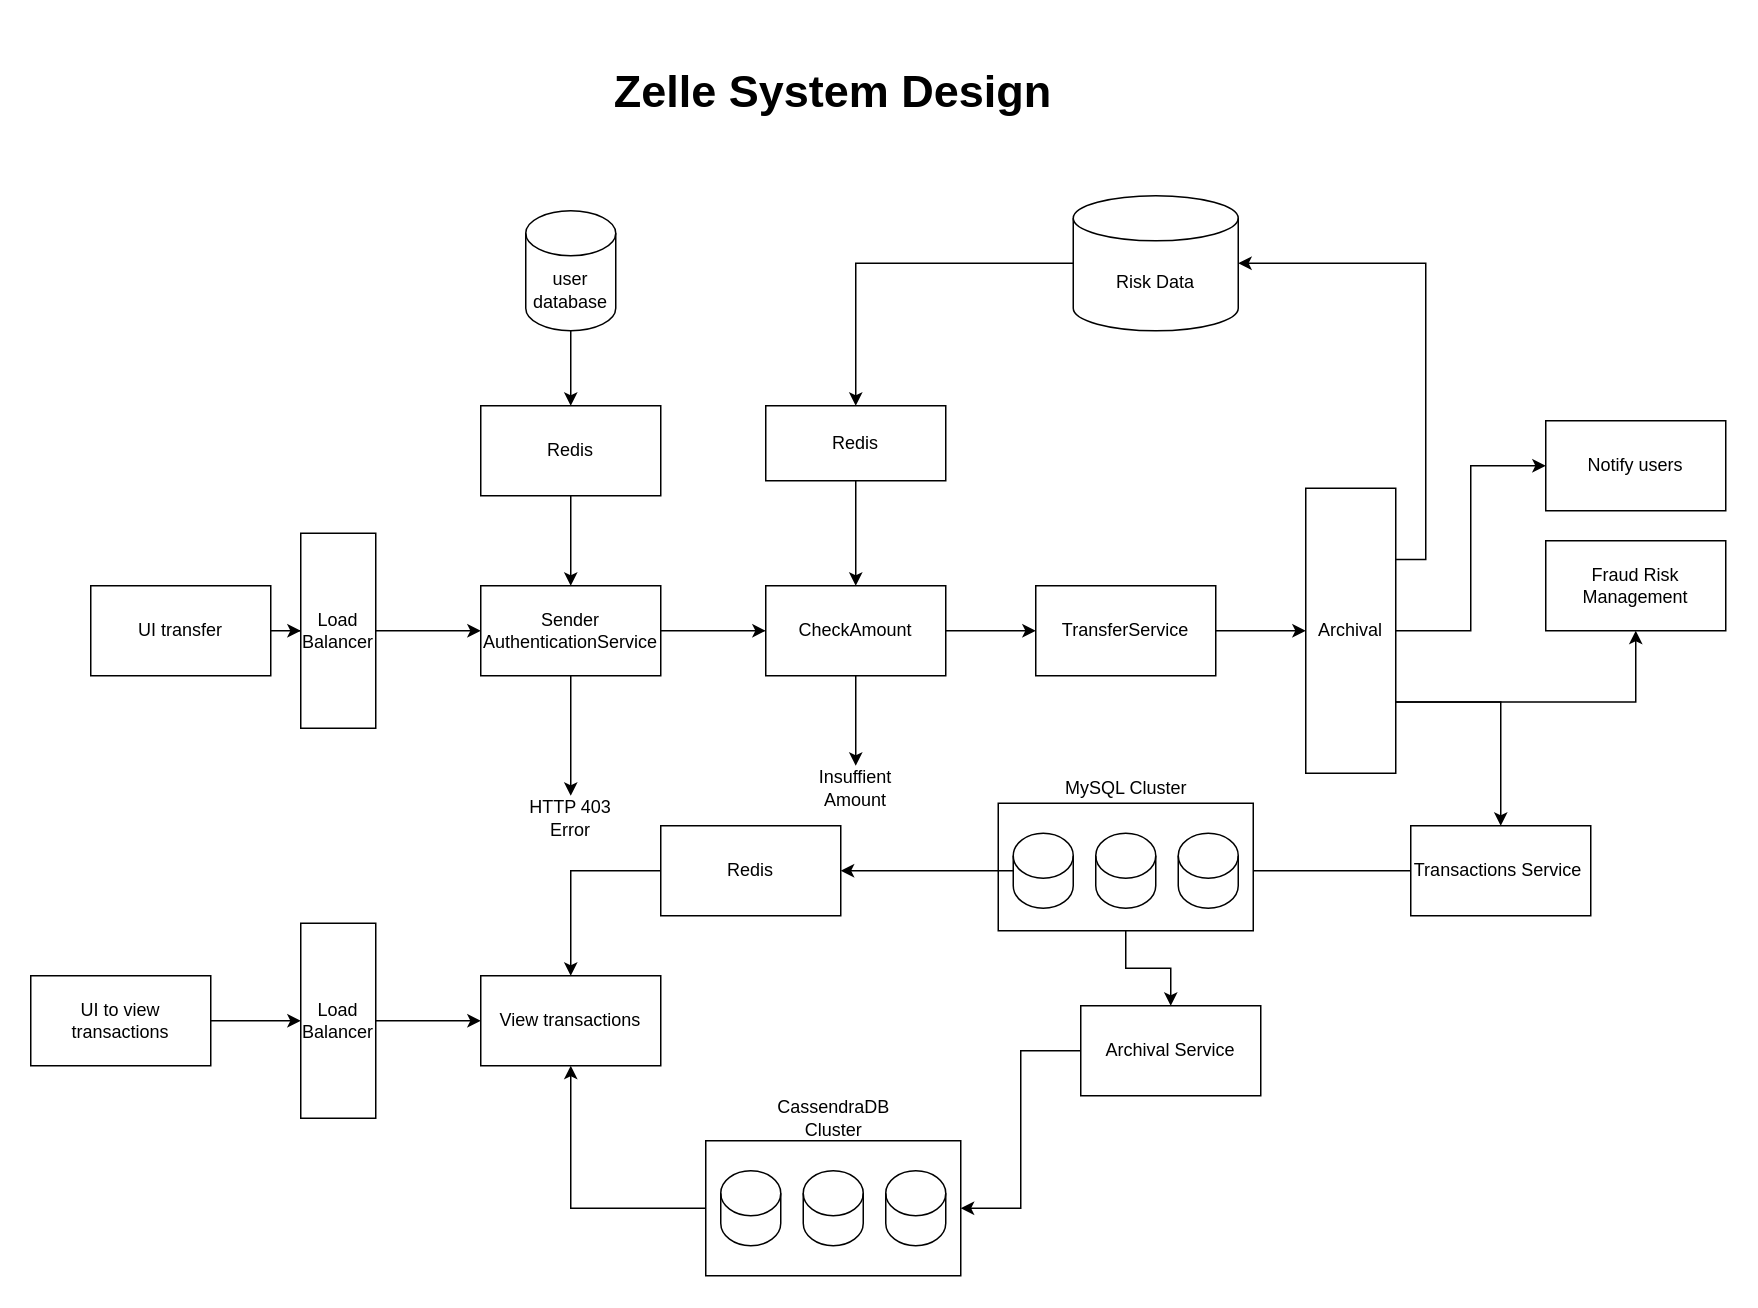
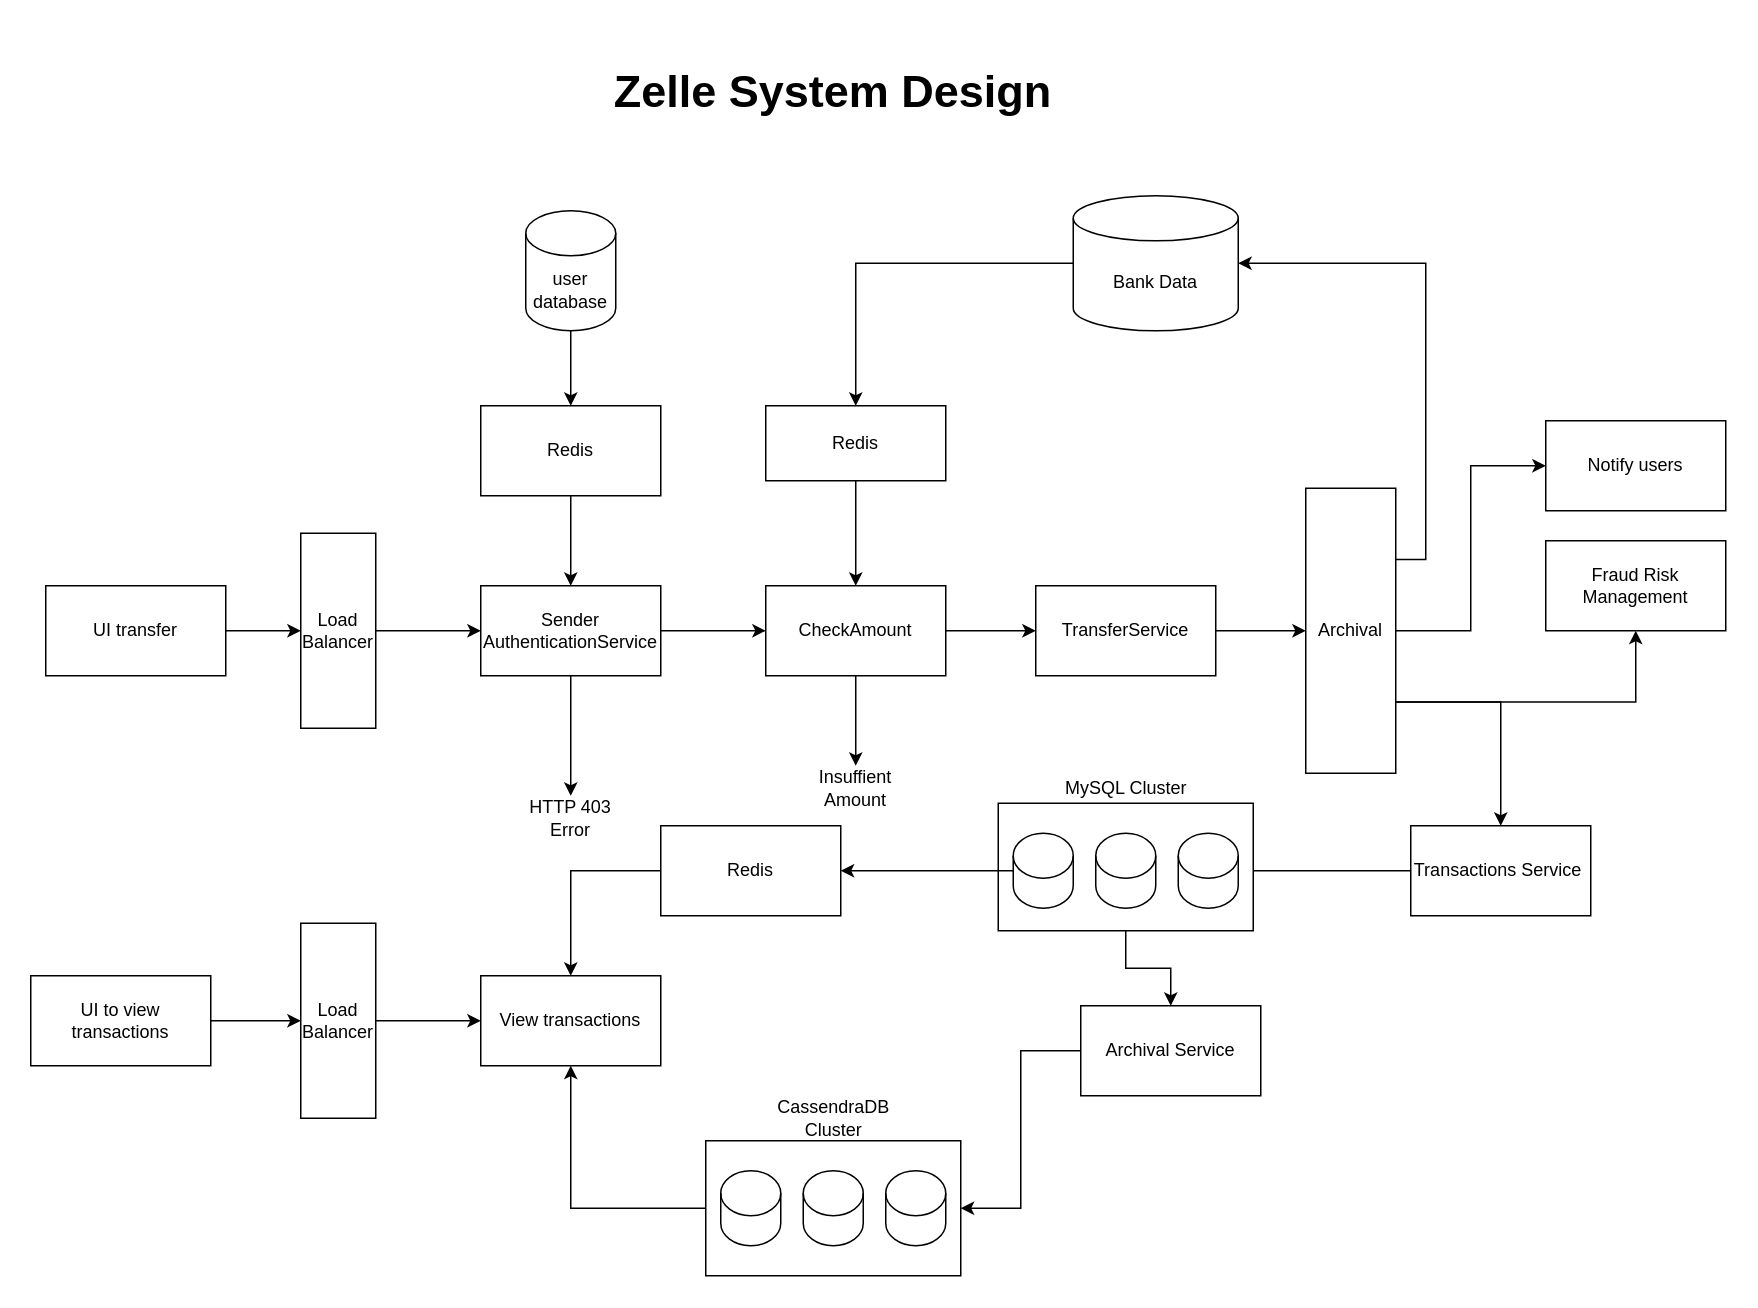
(1156, 283) -> (1156, 283)
(181, 631) -> (136, 631)
